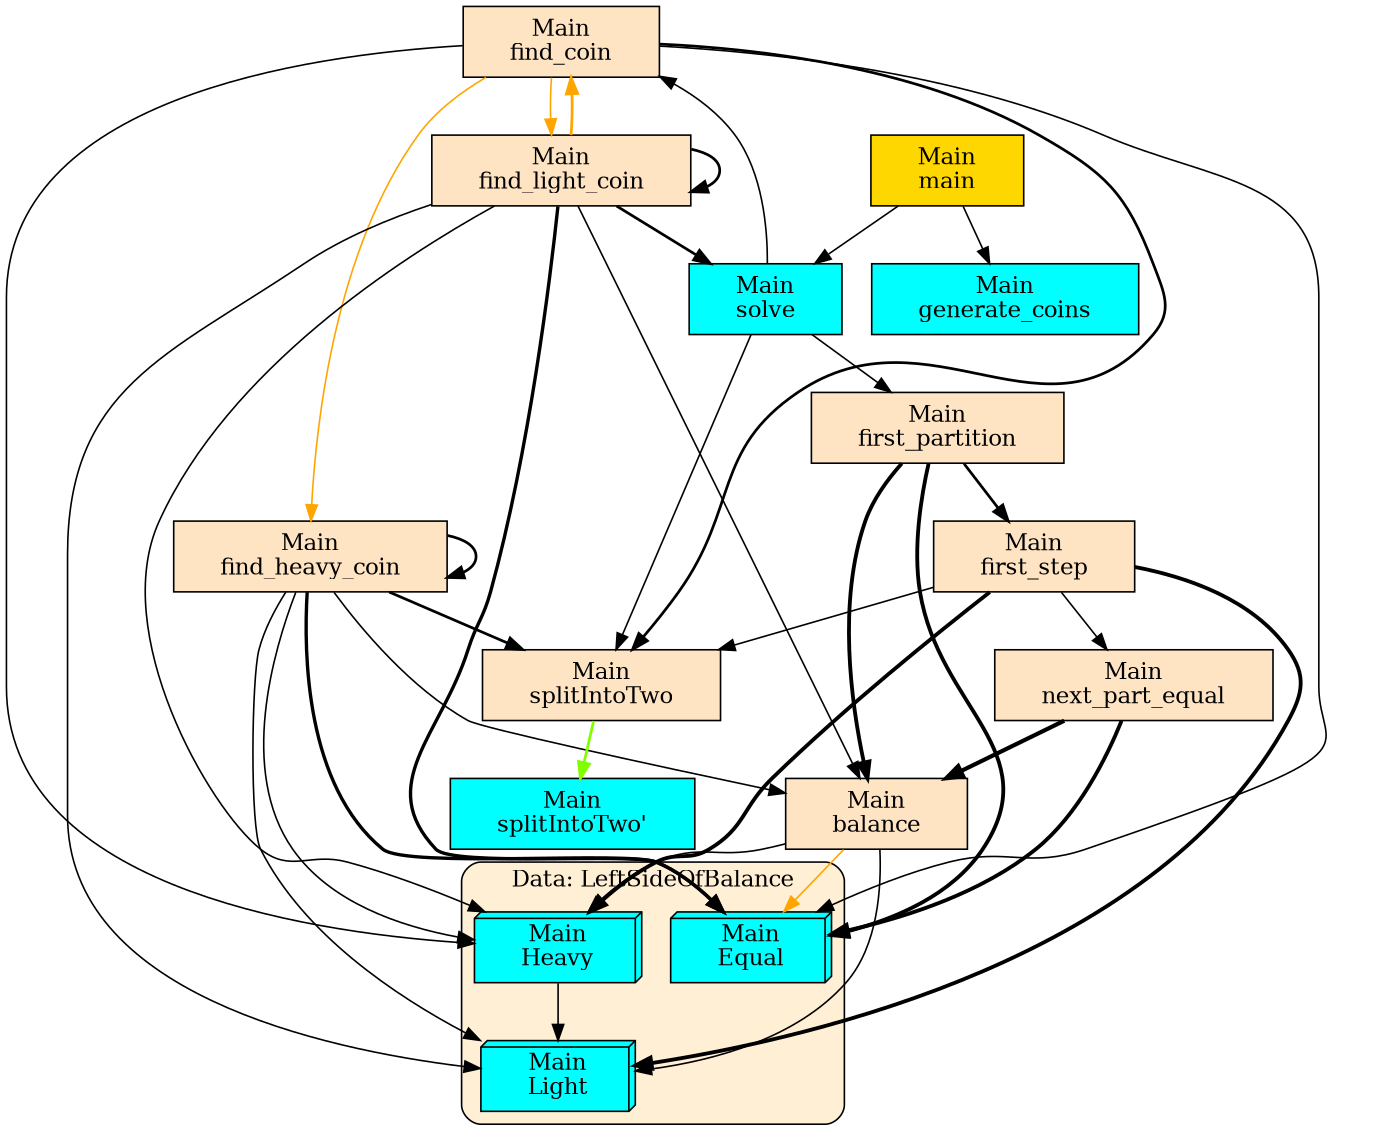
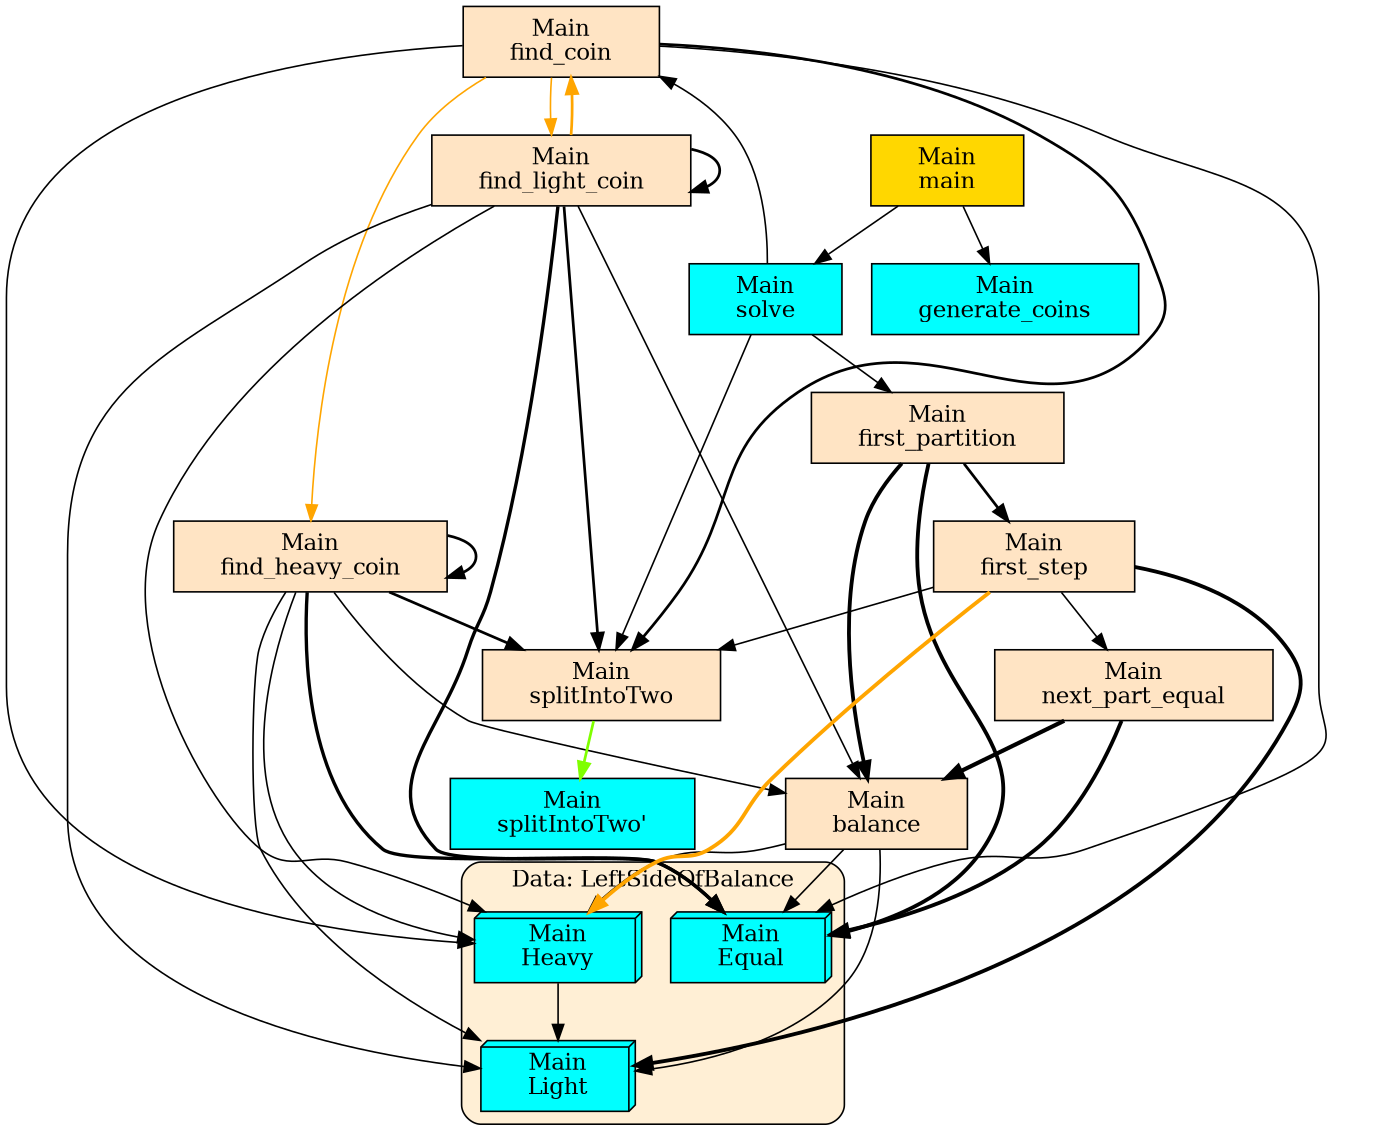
(656, 230) -> (581, 420)
(797, 754) -> (797, 754)
(819, 875) -> (819, 875)
